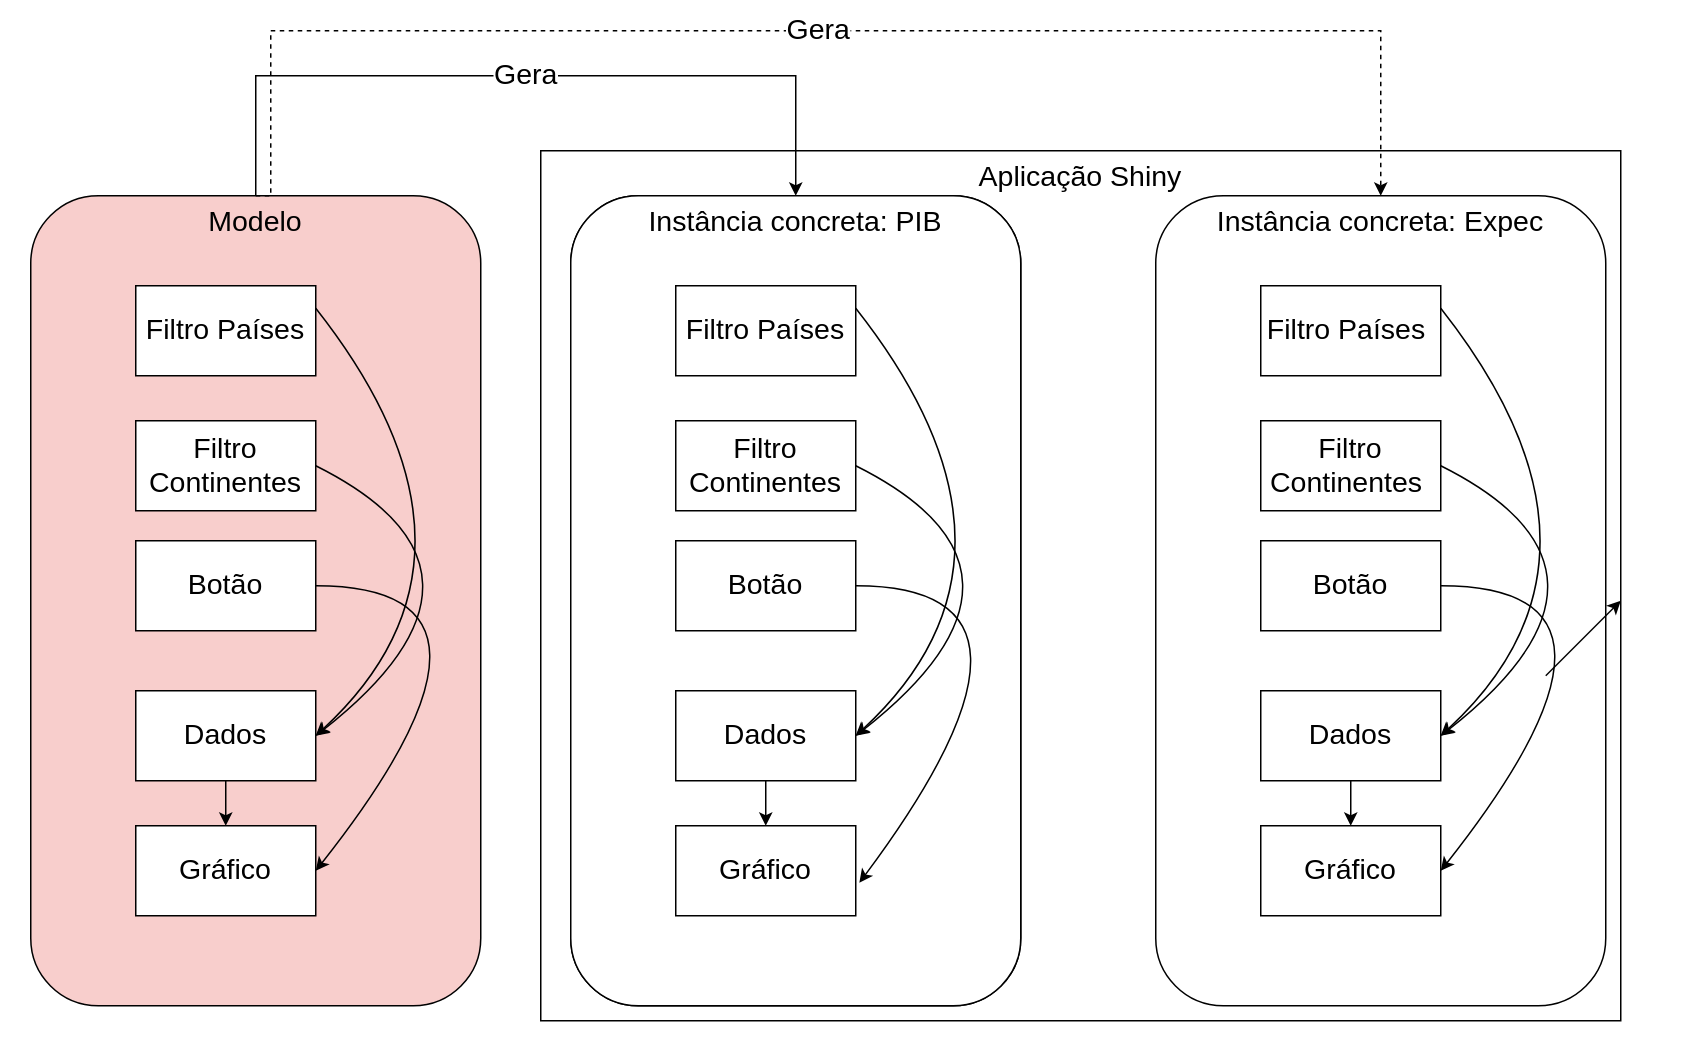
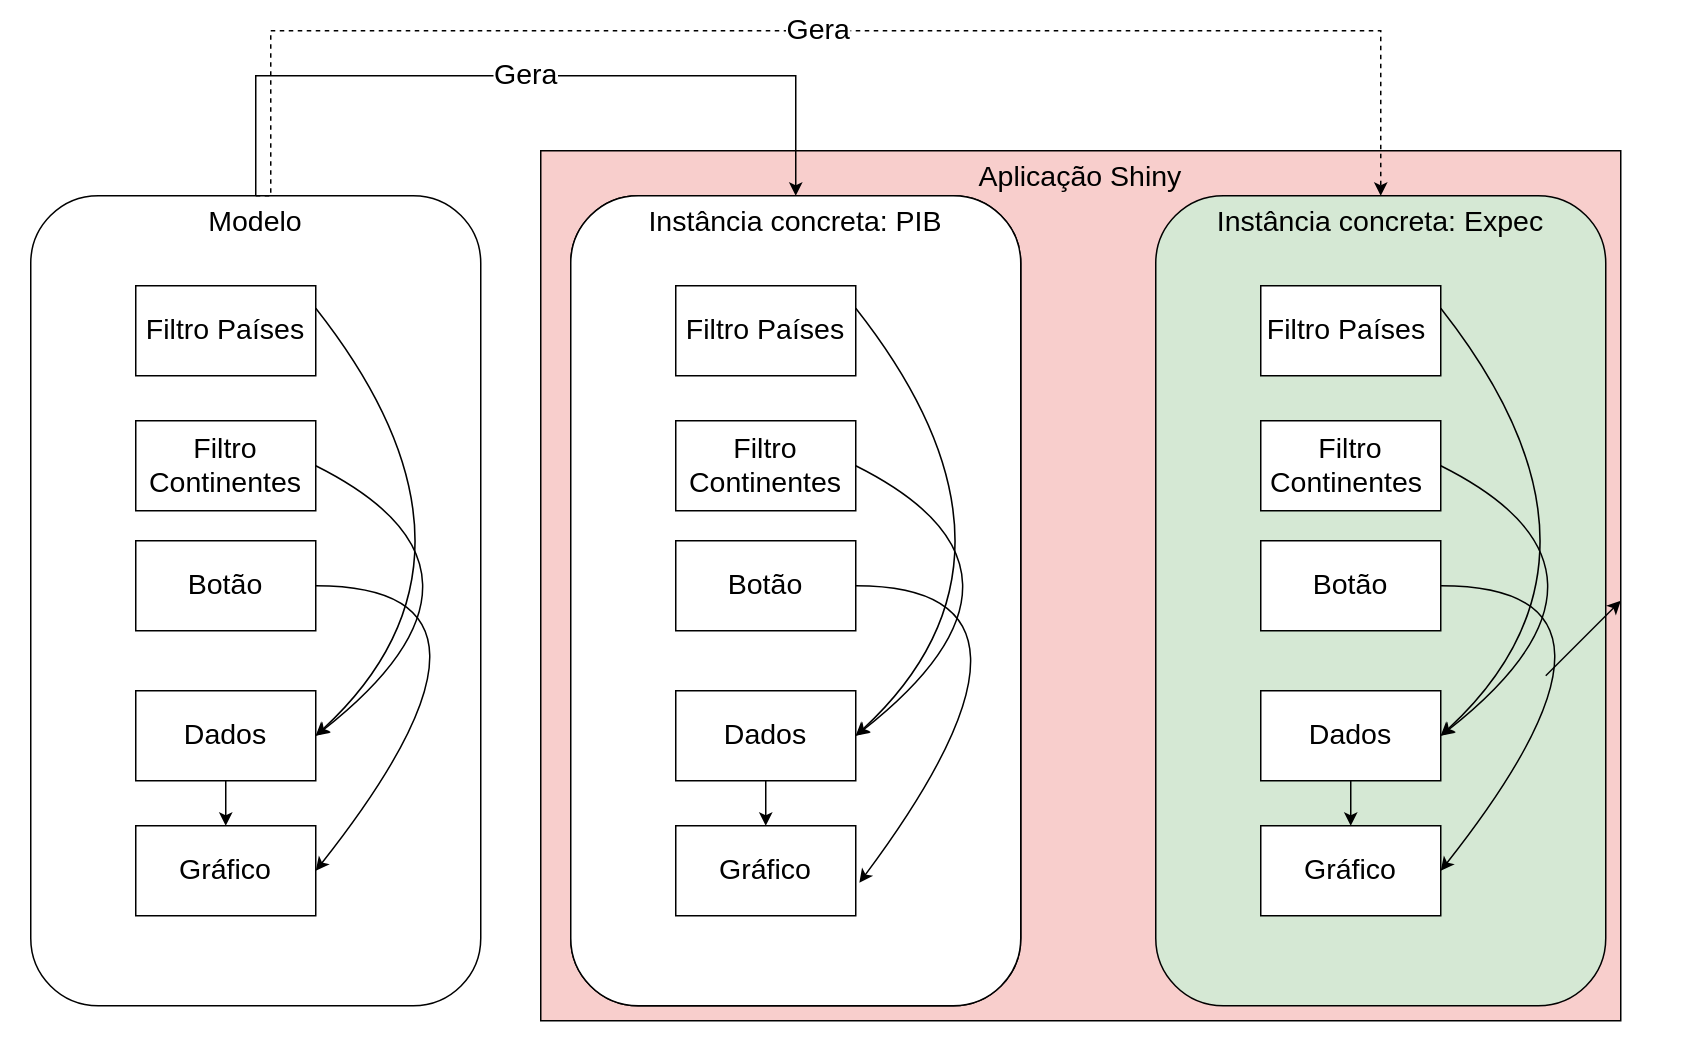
(256, 223) -> (256, 223)
(1381, 223) -> (1381, 223)
(1081, 586) -> (1081, 586)
